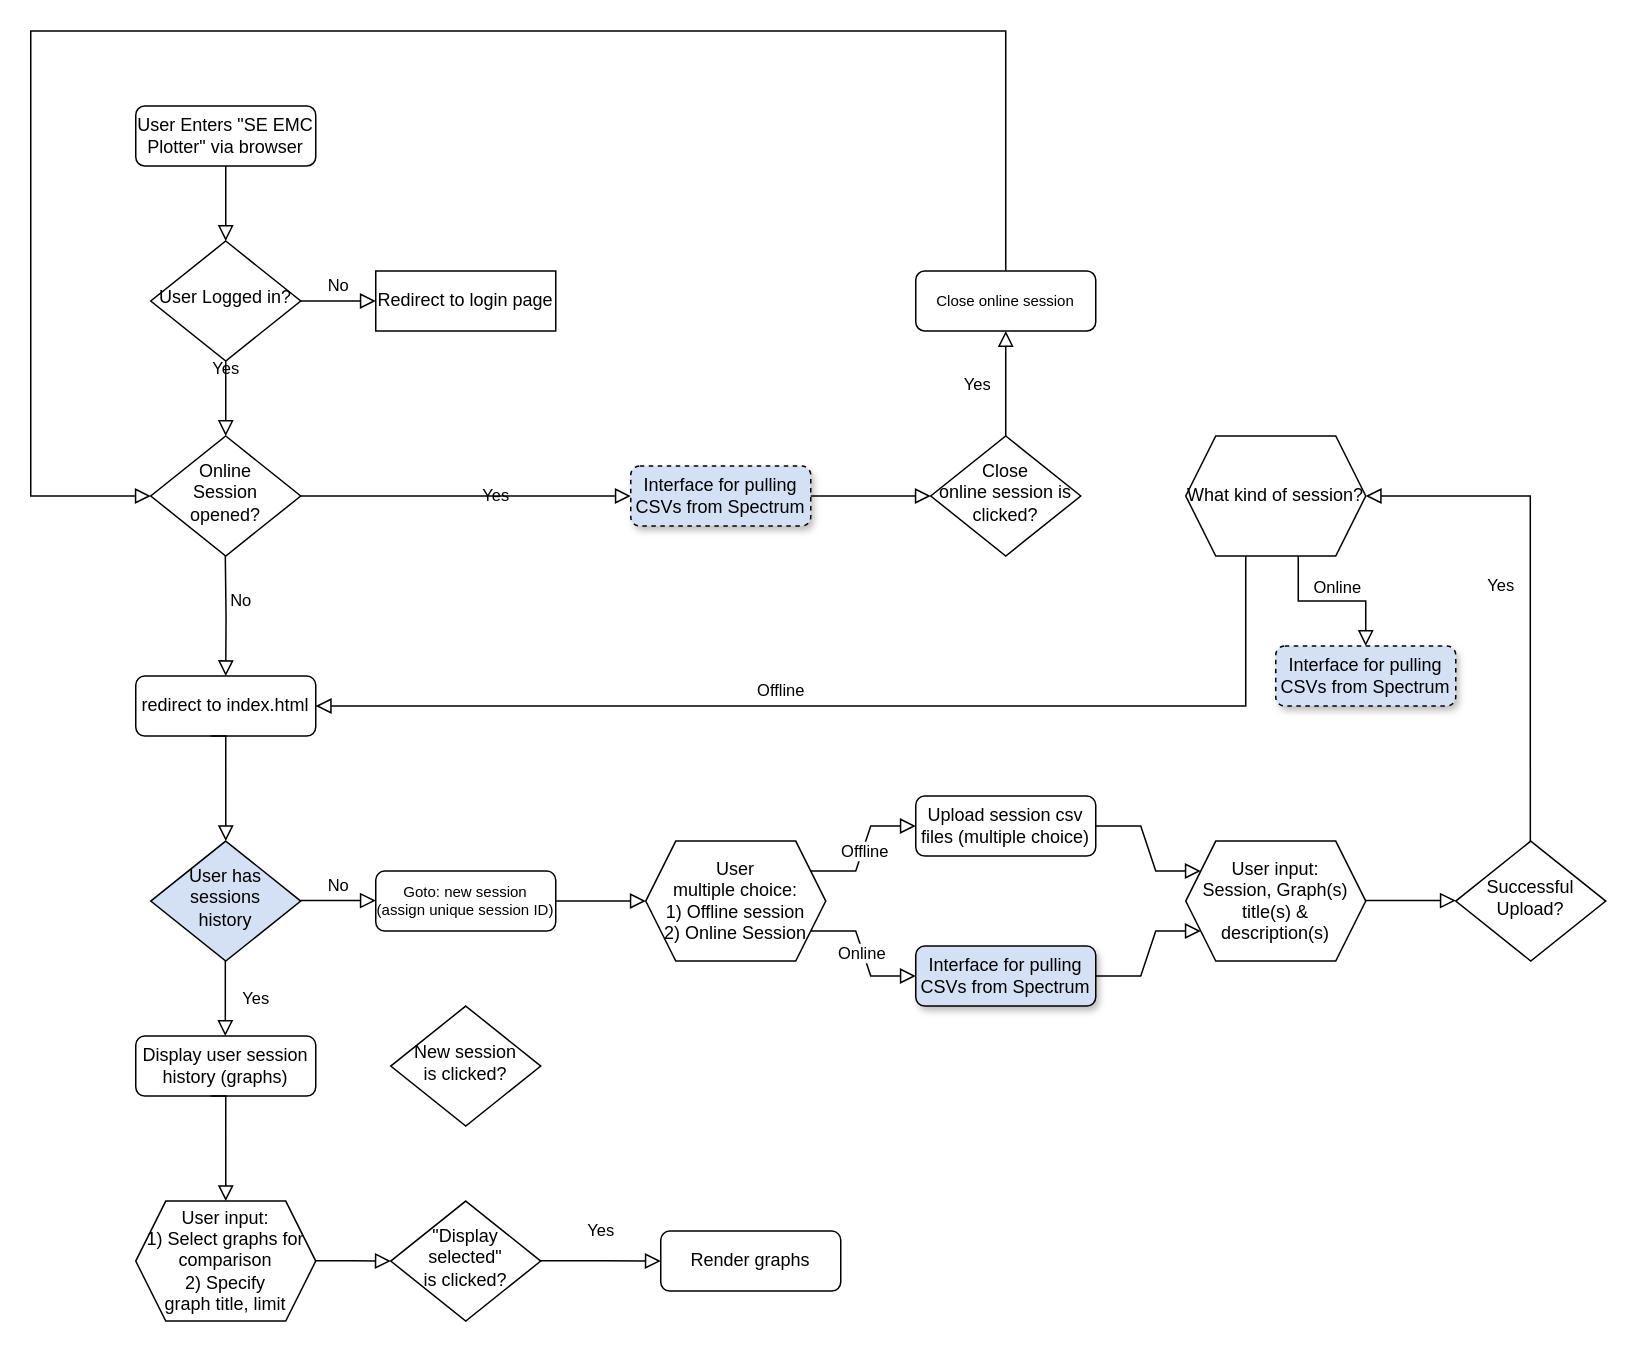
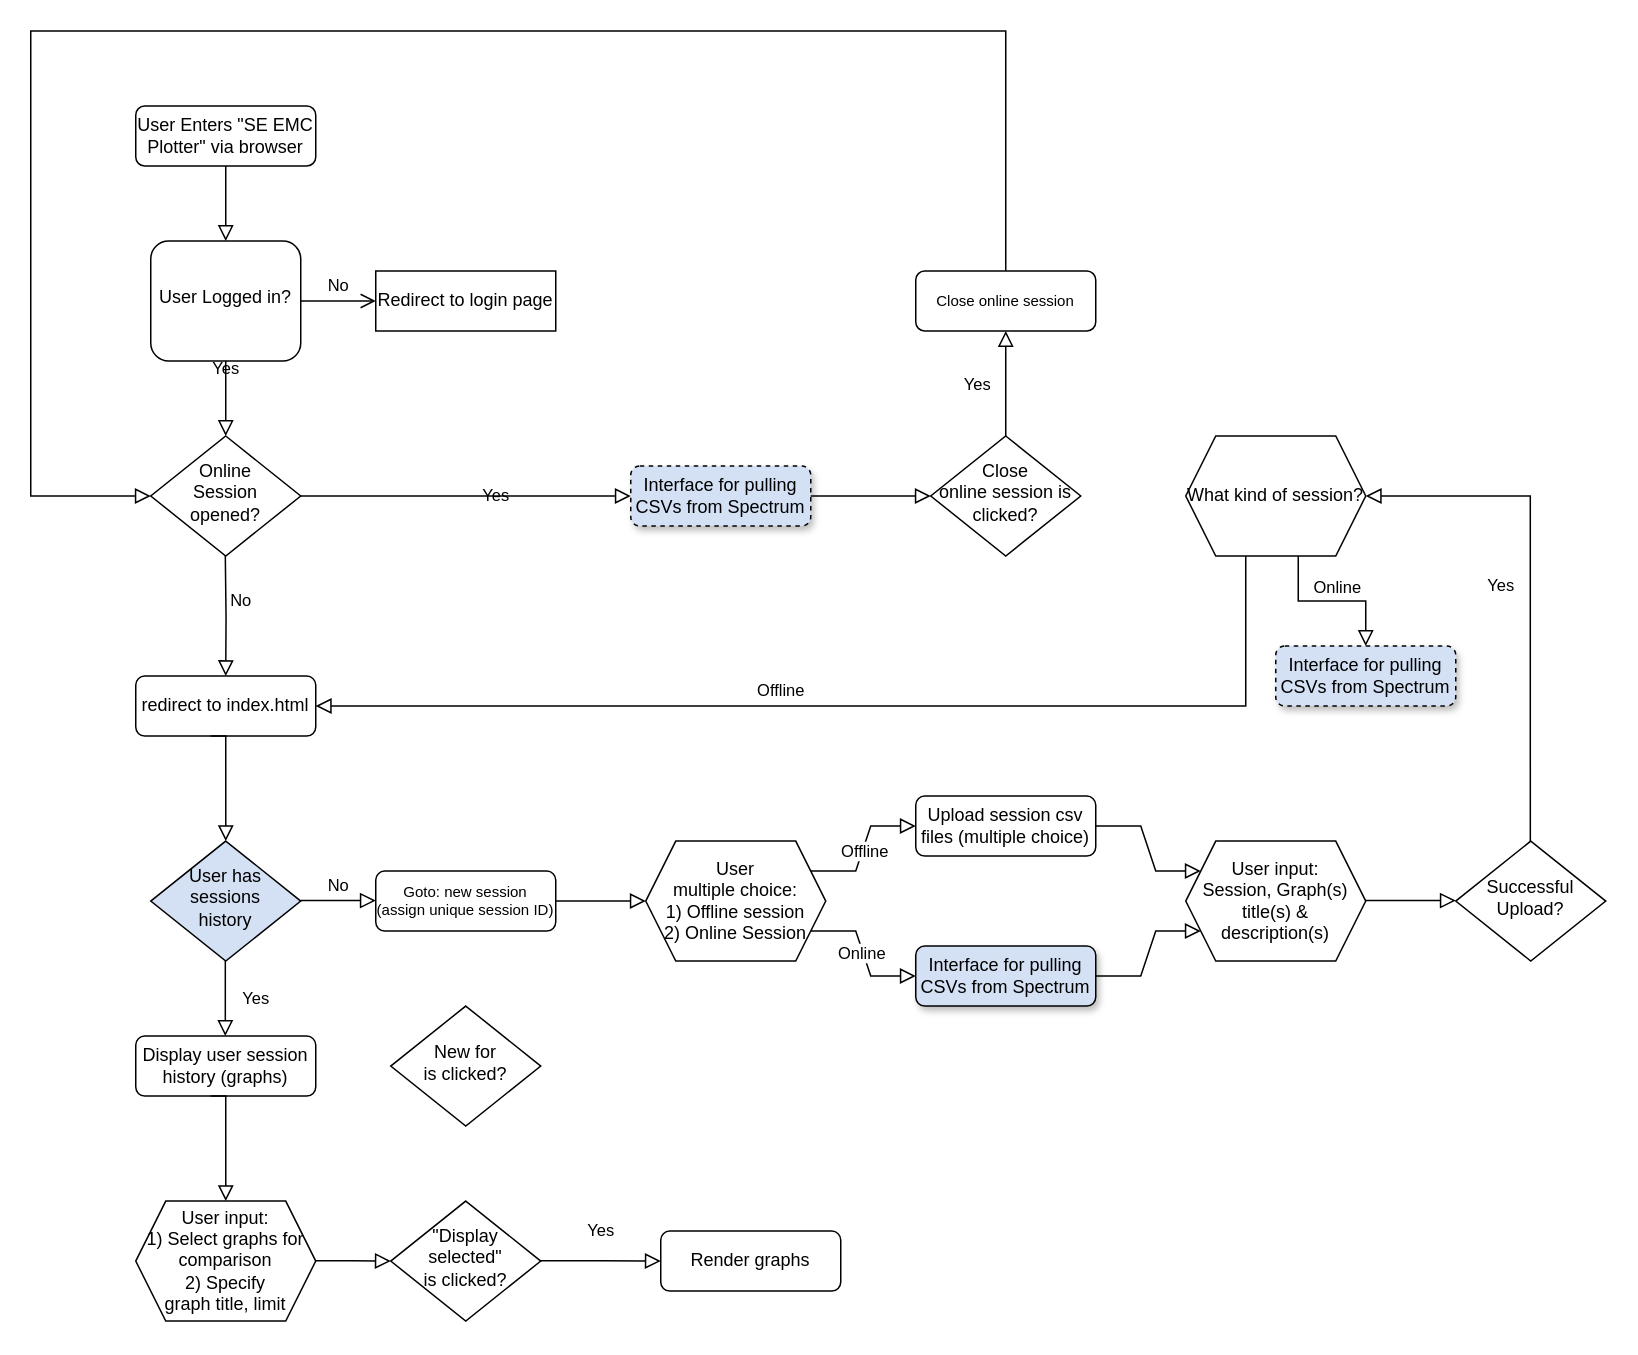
(226, 301) -> (226, 301)
(359, 301) -> (365, 301)
(466, 1063) -> (466, 1063)
